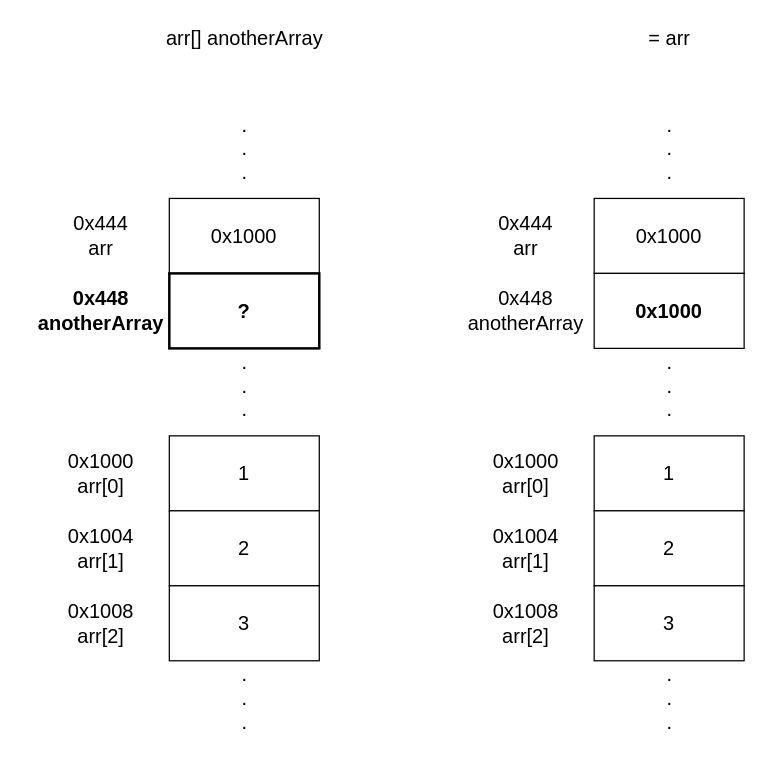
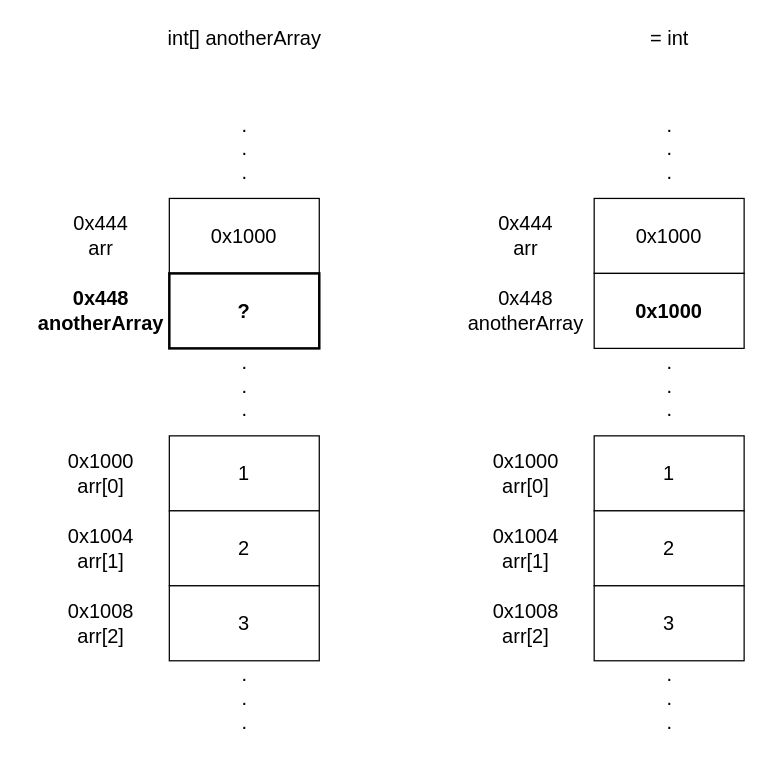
(245, 38) -> (245, 38)
(670, 38) -> (670, 38)
